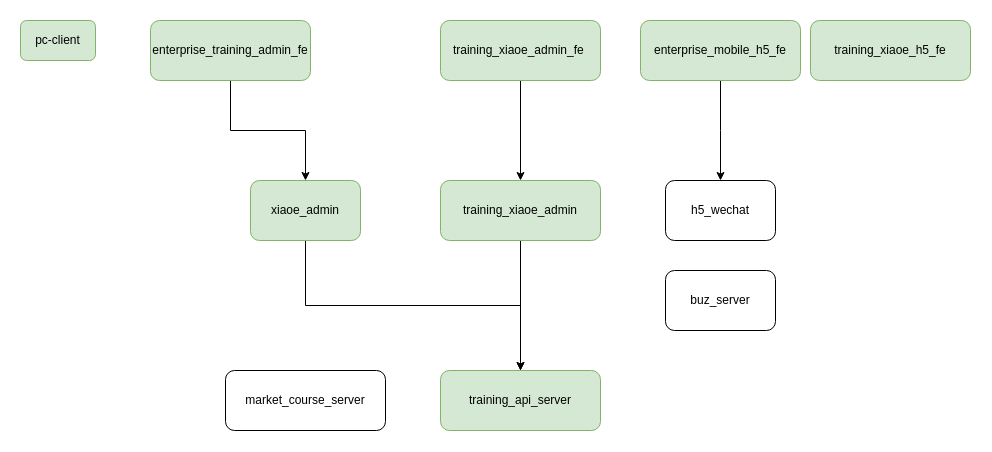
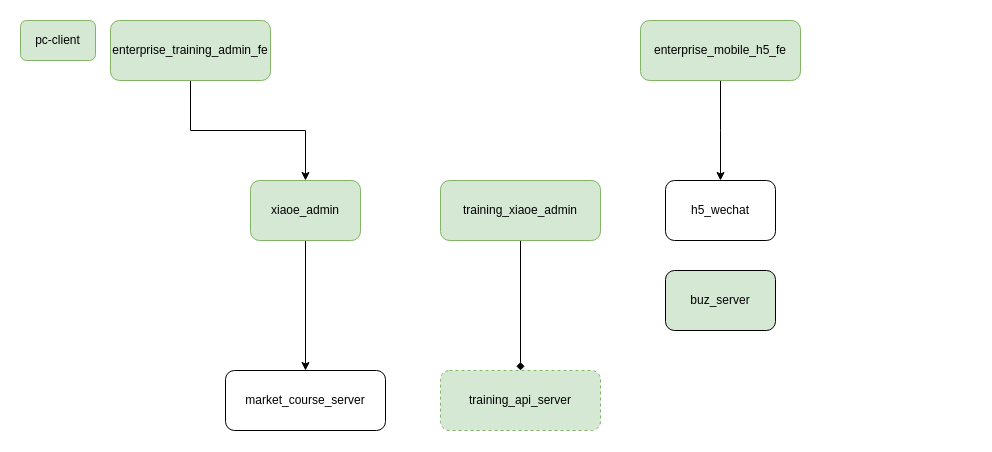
(231, 51) -> (191, 51)
(521, 51) -> none
(891, 51) -> none
(521, 127) -> none
(721, 301) -> (721, 301)
(521, 303) -> (521, 303)
(411, 306) -> (306, 333)
(521, 401) -> (521, 401)
